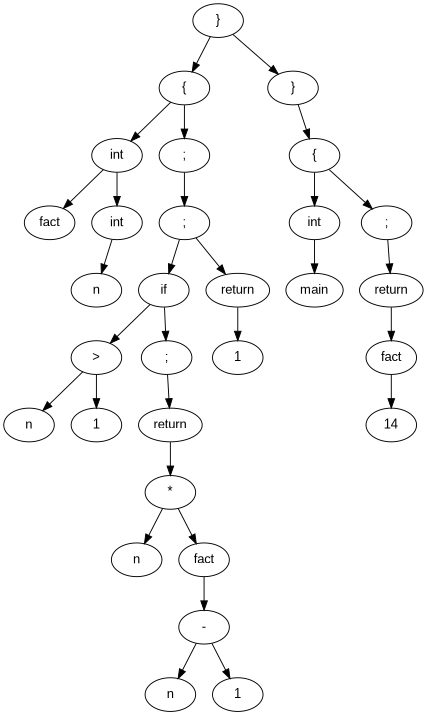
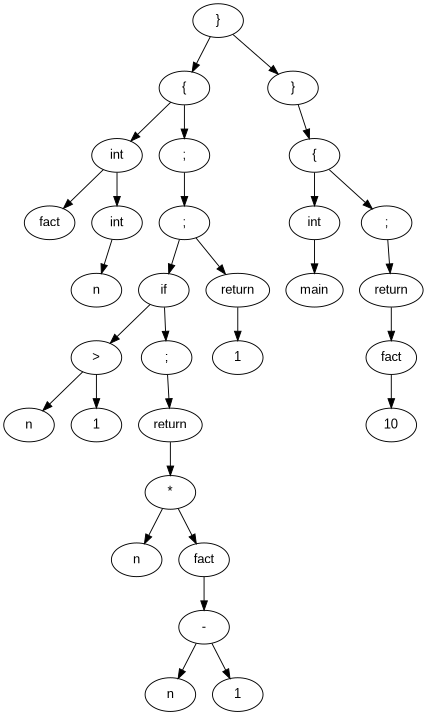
(391, 425) -> (391, 425)
